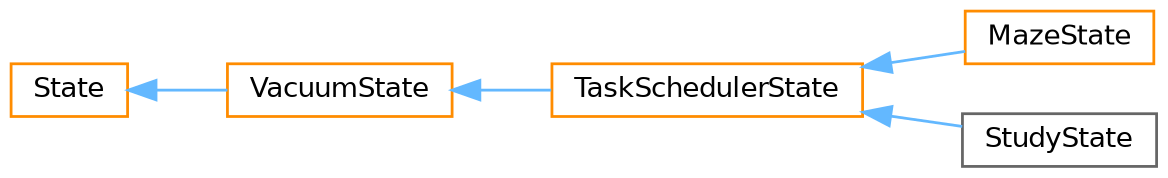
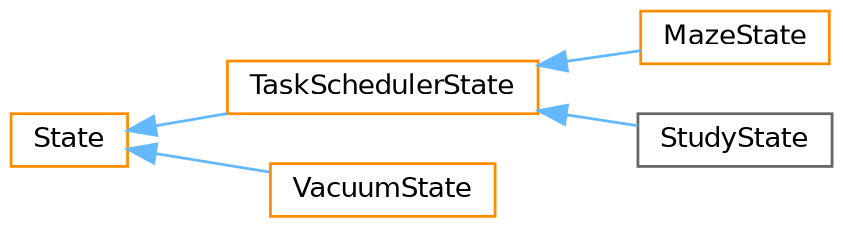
(516, 90) -> (191, 120)
